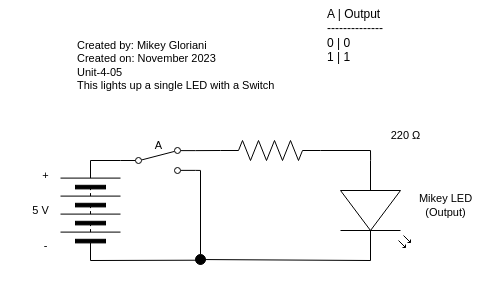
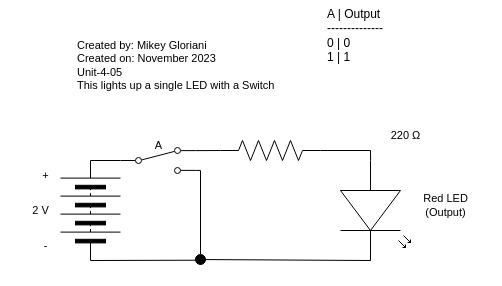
(446, 206) -> (446, 206)
(41, 211) -> (41, 211)
